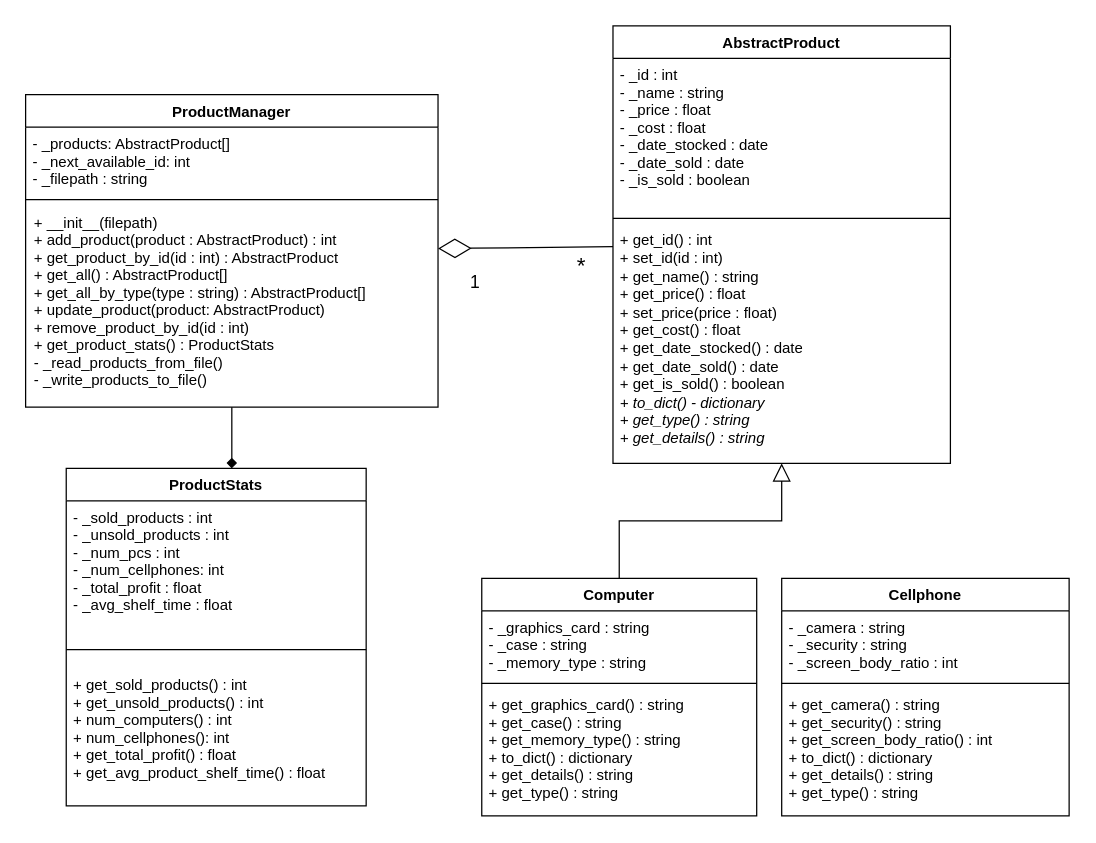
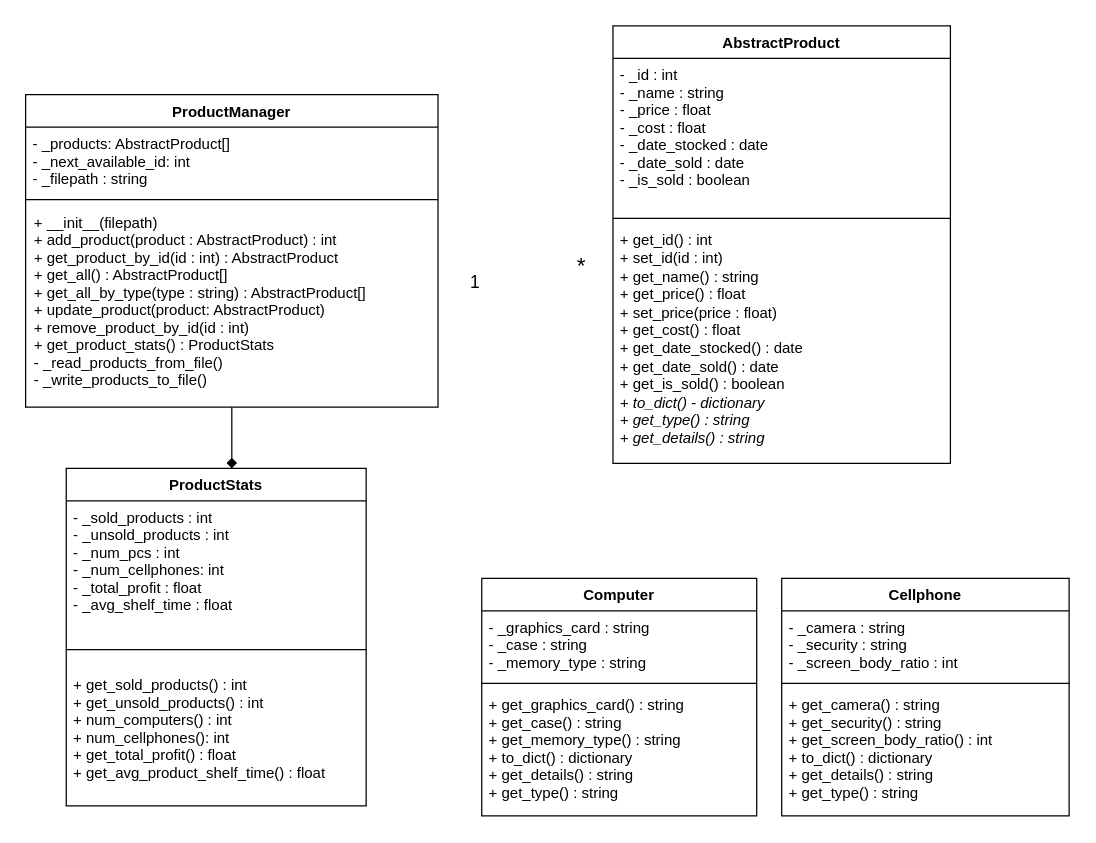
(541, 247) -> none
(692, 521) -> none
